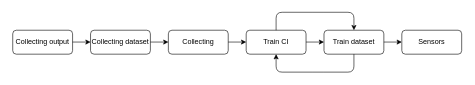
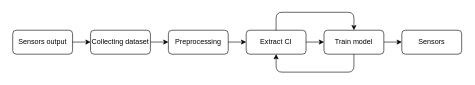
(42, 42) -> (42, 42)
(198, 42) -> (198, 42)
(276, 42) -> (276, 42)
(354, 42) -> (354, 42)
